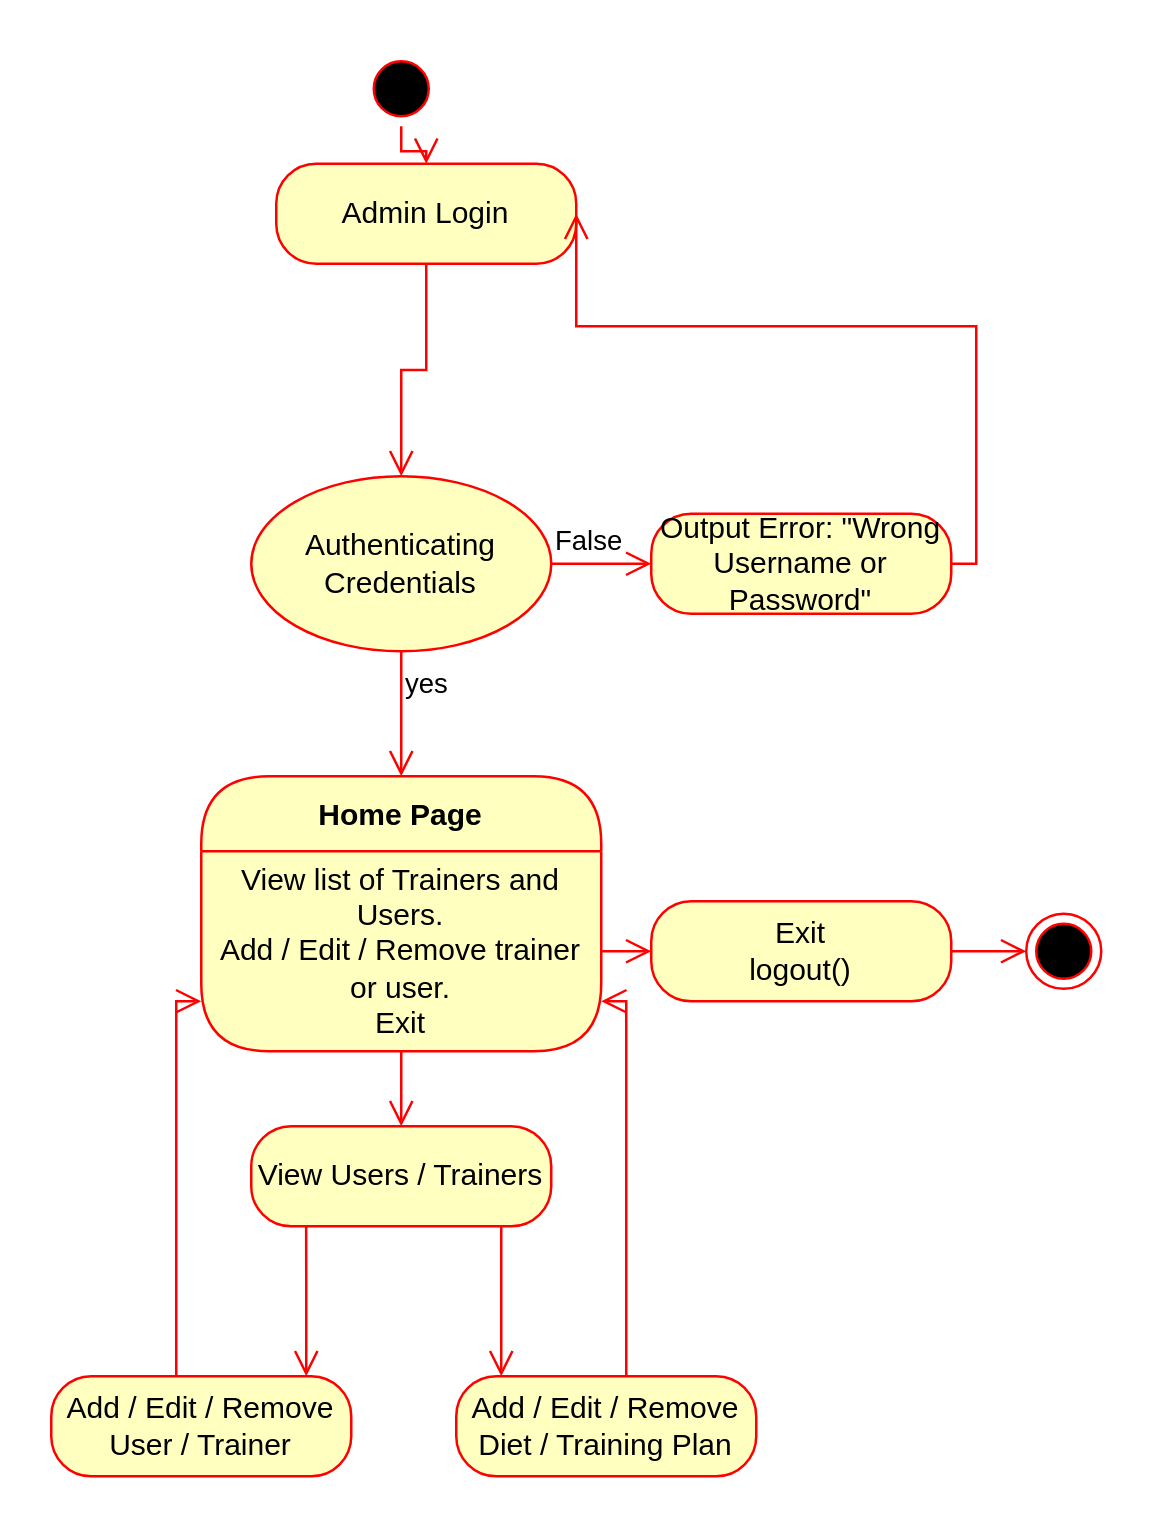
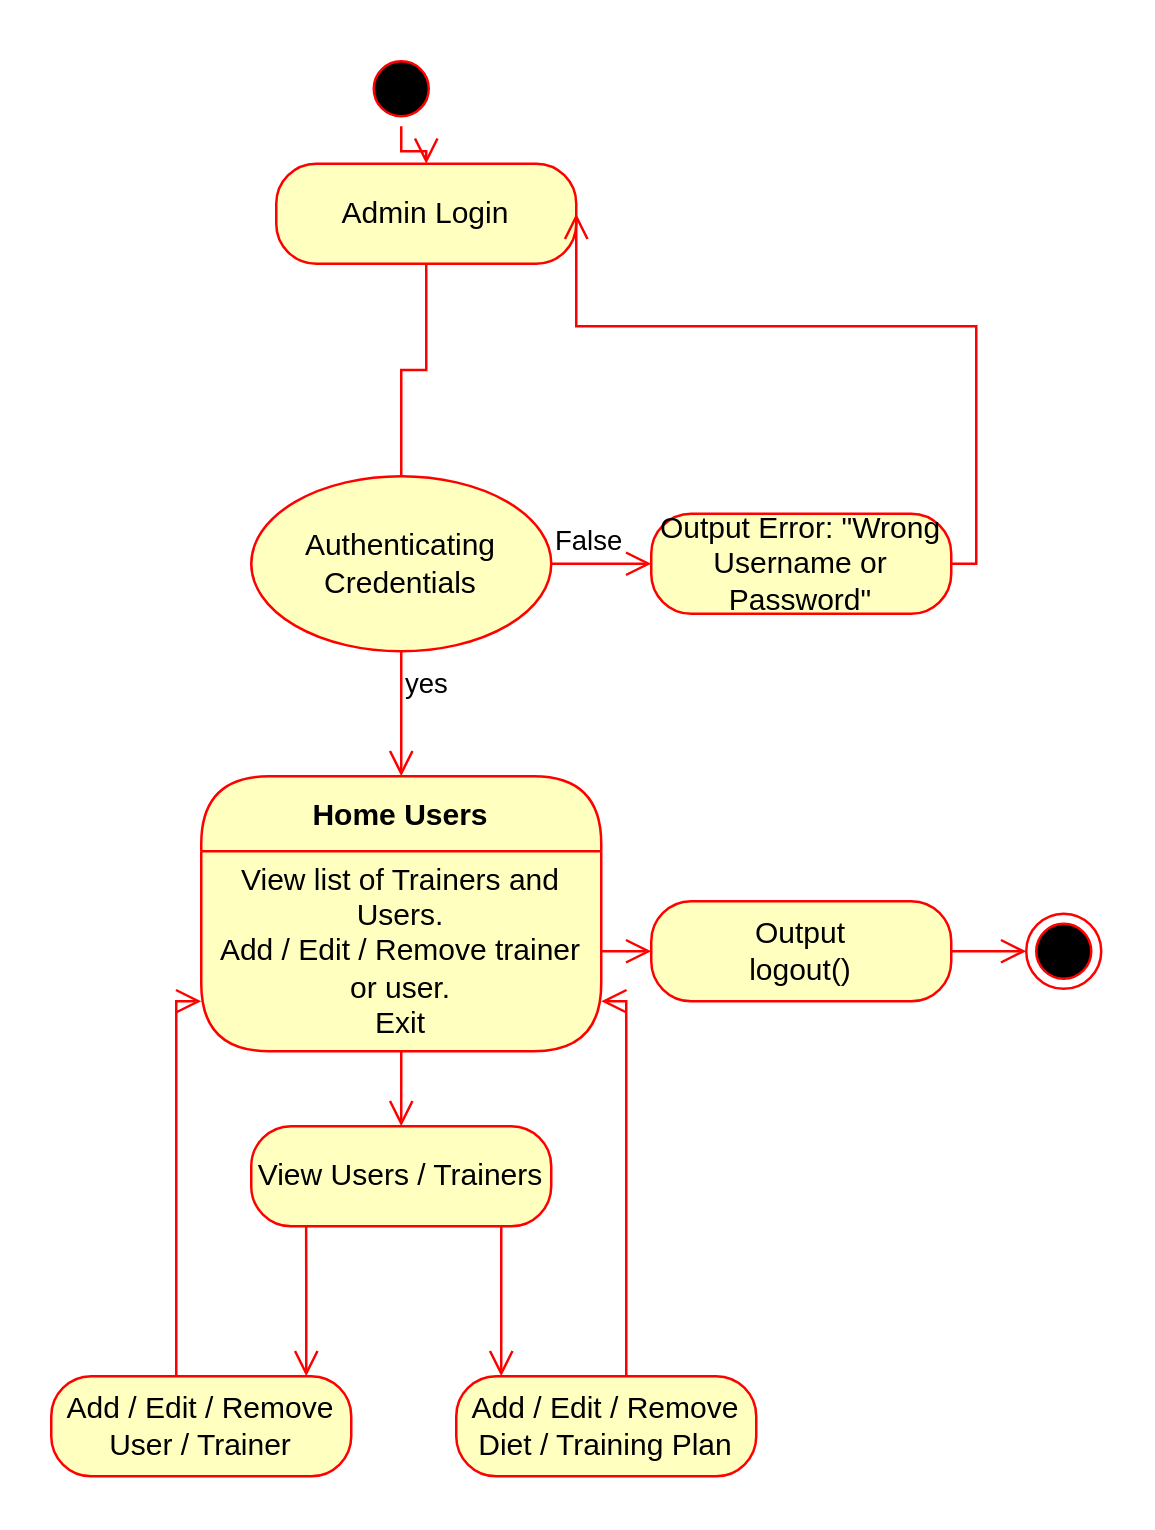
(401, 467) -> (401, 469)
(400, 815) -> (400, 815)
(801, 951) -> (801, 951)
